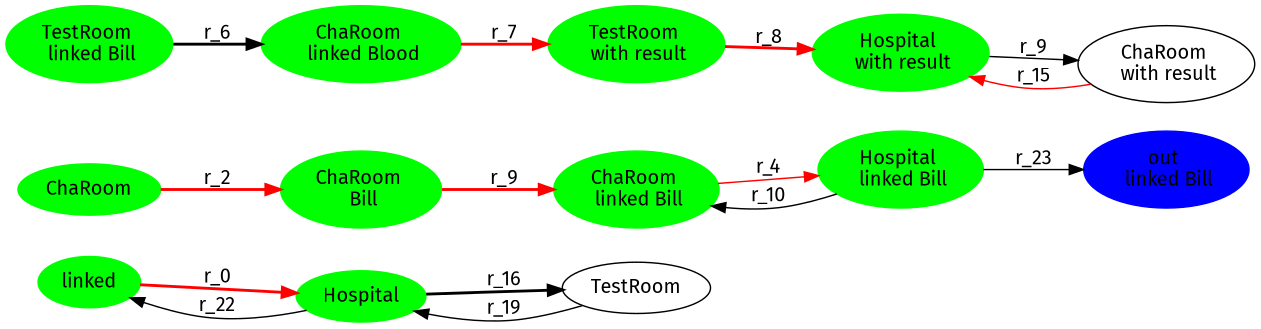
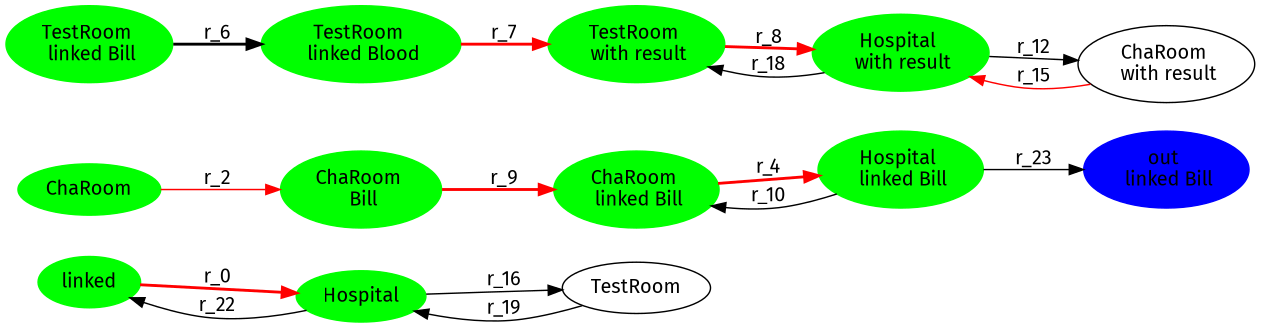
(361, 44) -> (361, 44)
(1034, 48) -> (1034, 48)
none -> (773, 77)
(761, 180) -> (761, 180)
(213, 190) -> (213, 190)
(487, 292) -> (487, 292)
